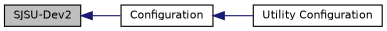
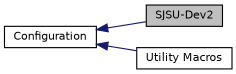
(107, 16) -> (127, 25)
(318, 16) -> (184, 58)
